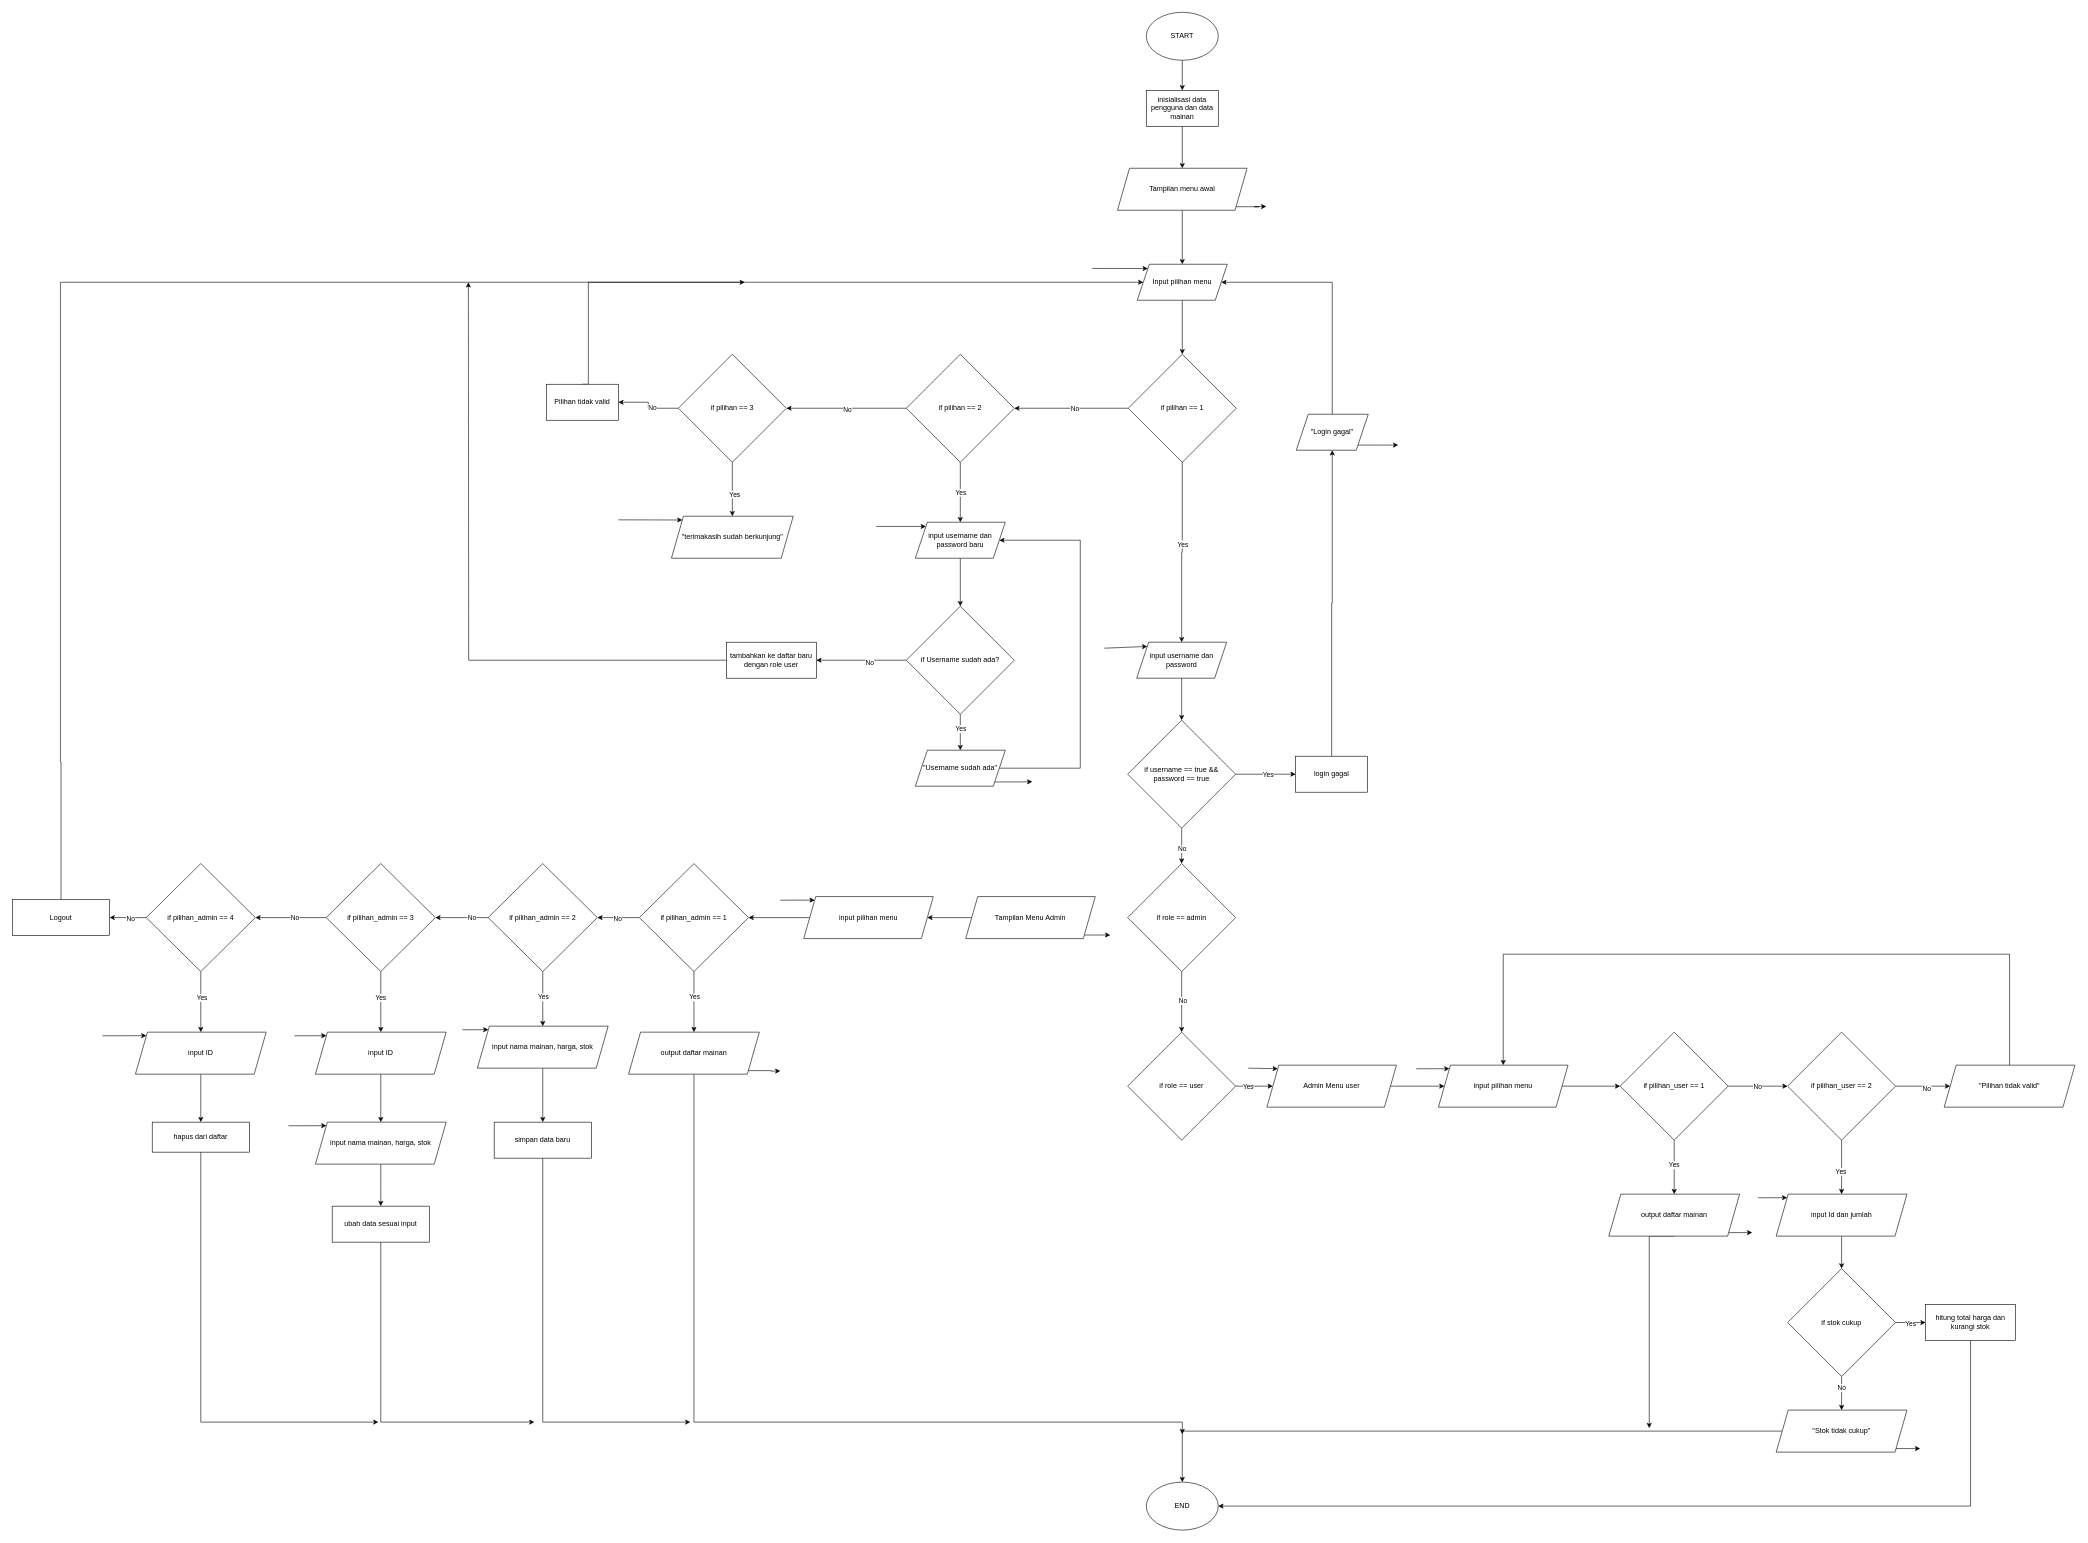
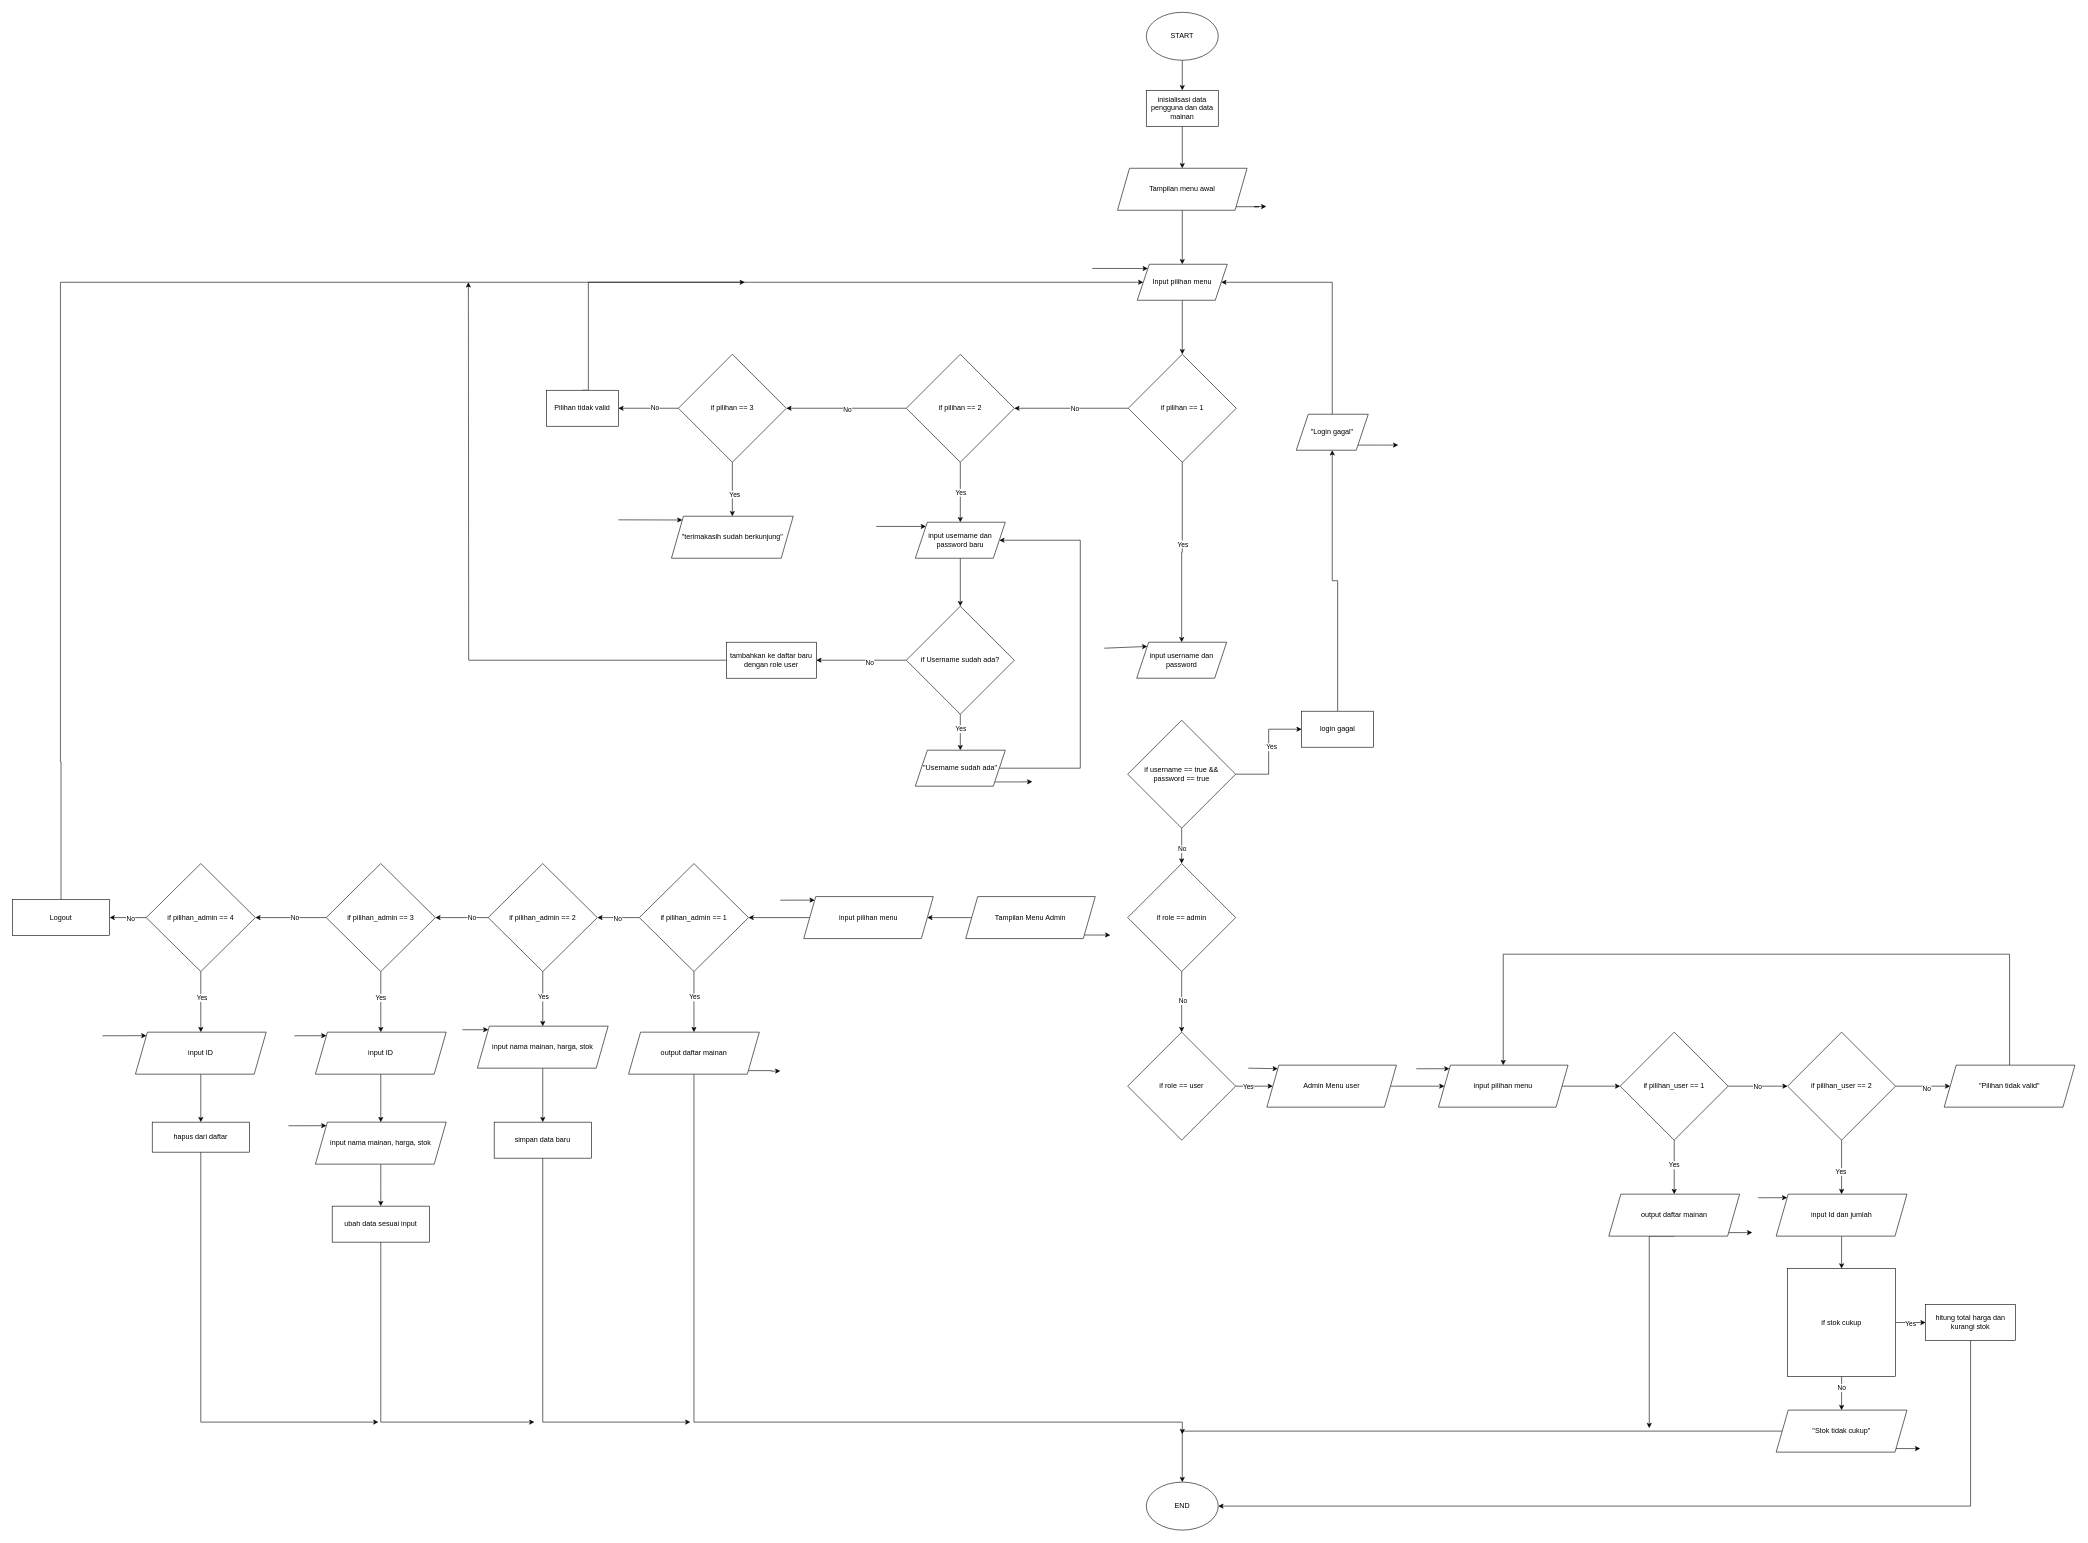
(582, 402) -> (582, 408)
(1182, 714) -> none
(1332, 774) -> (1338, 729)
(1842, 1323) -> (1842, 1323)
